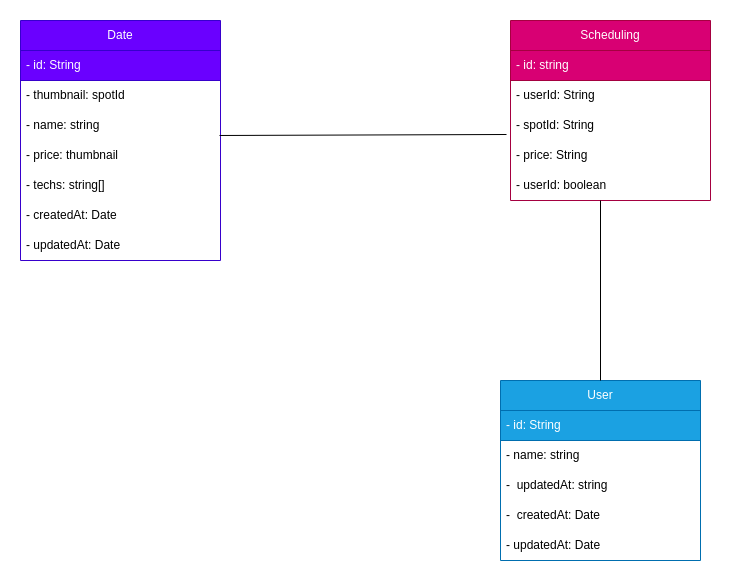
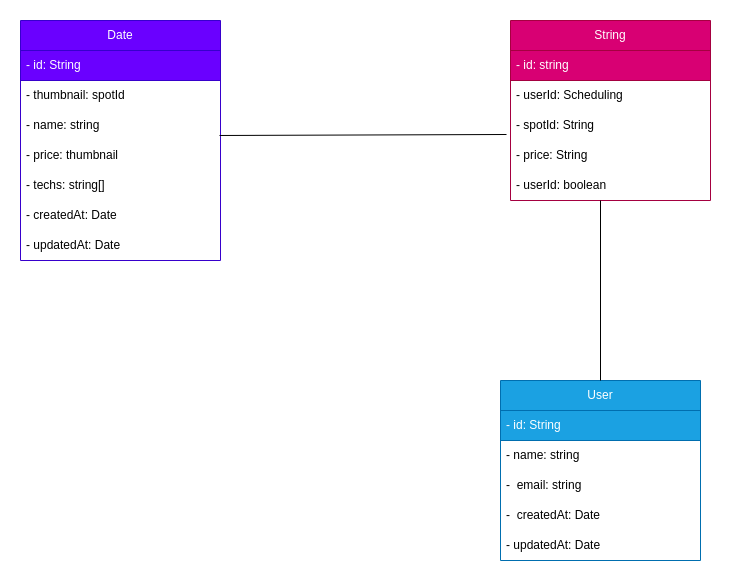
(611, 36) -> (611, 36)
(564, 96) -> (576, 96)
(567, 486) -> (551, 486)
